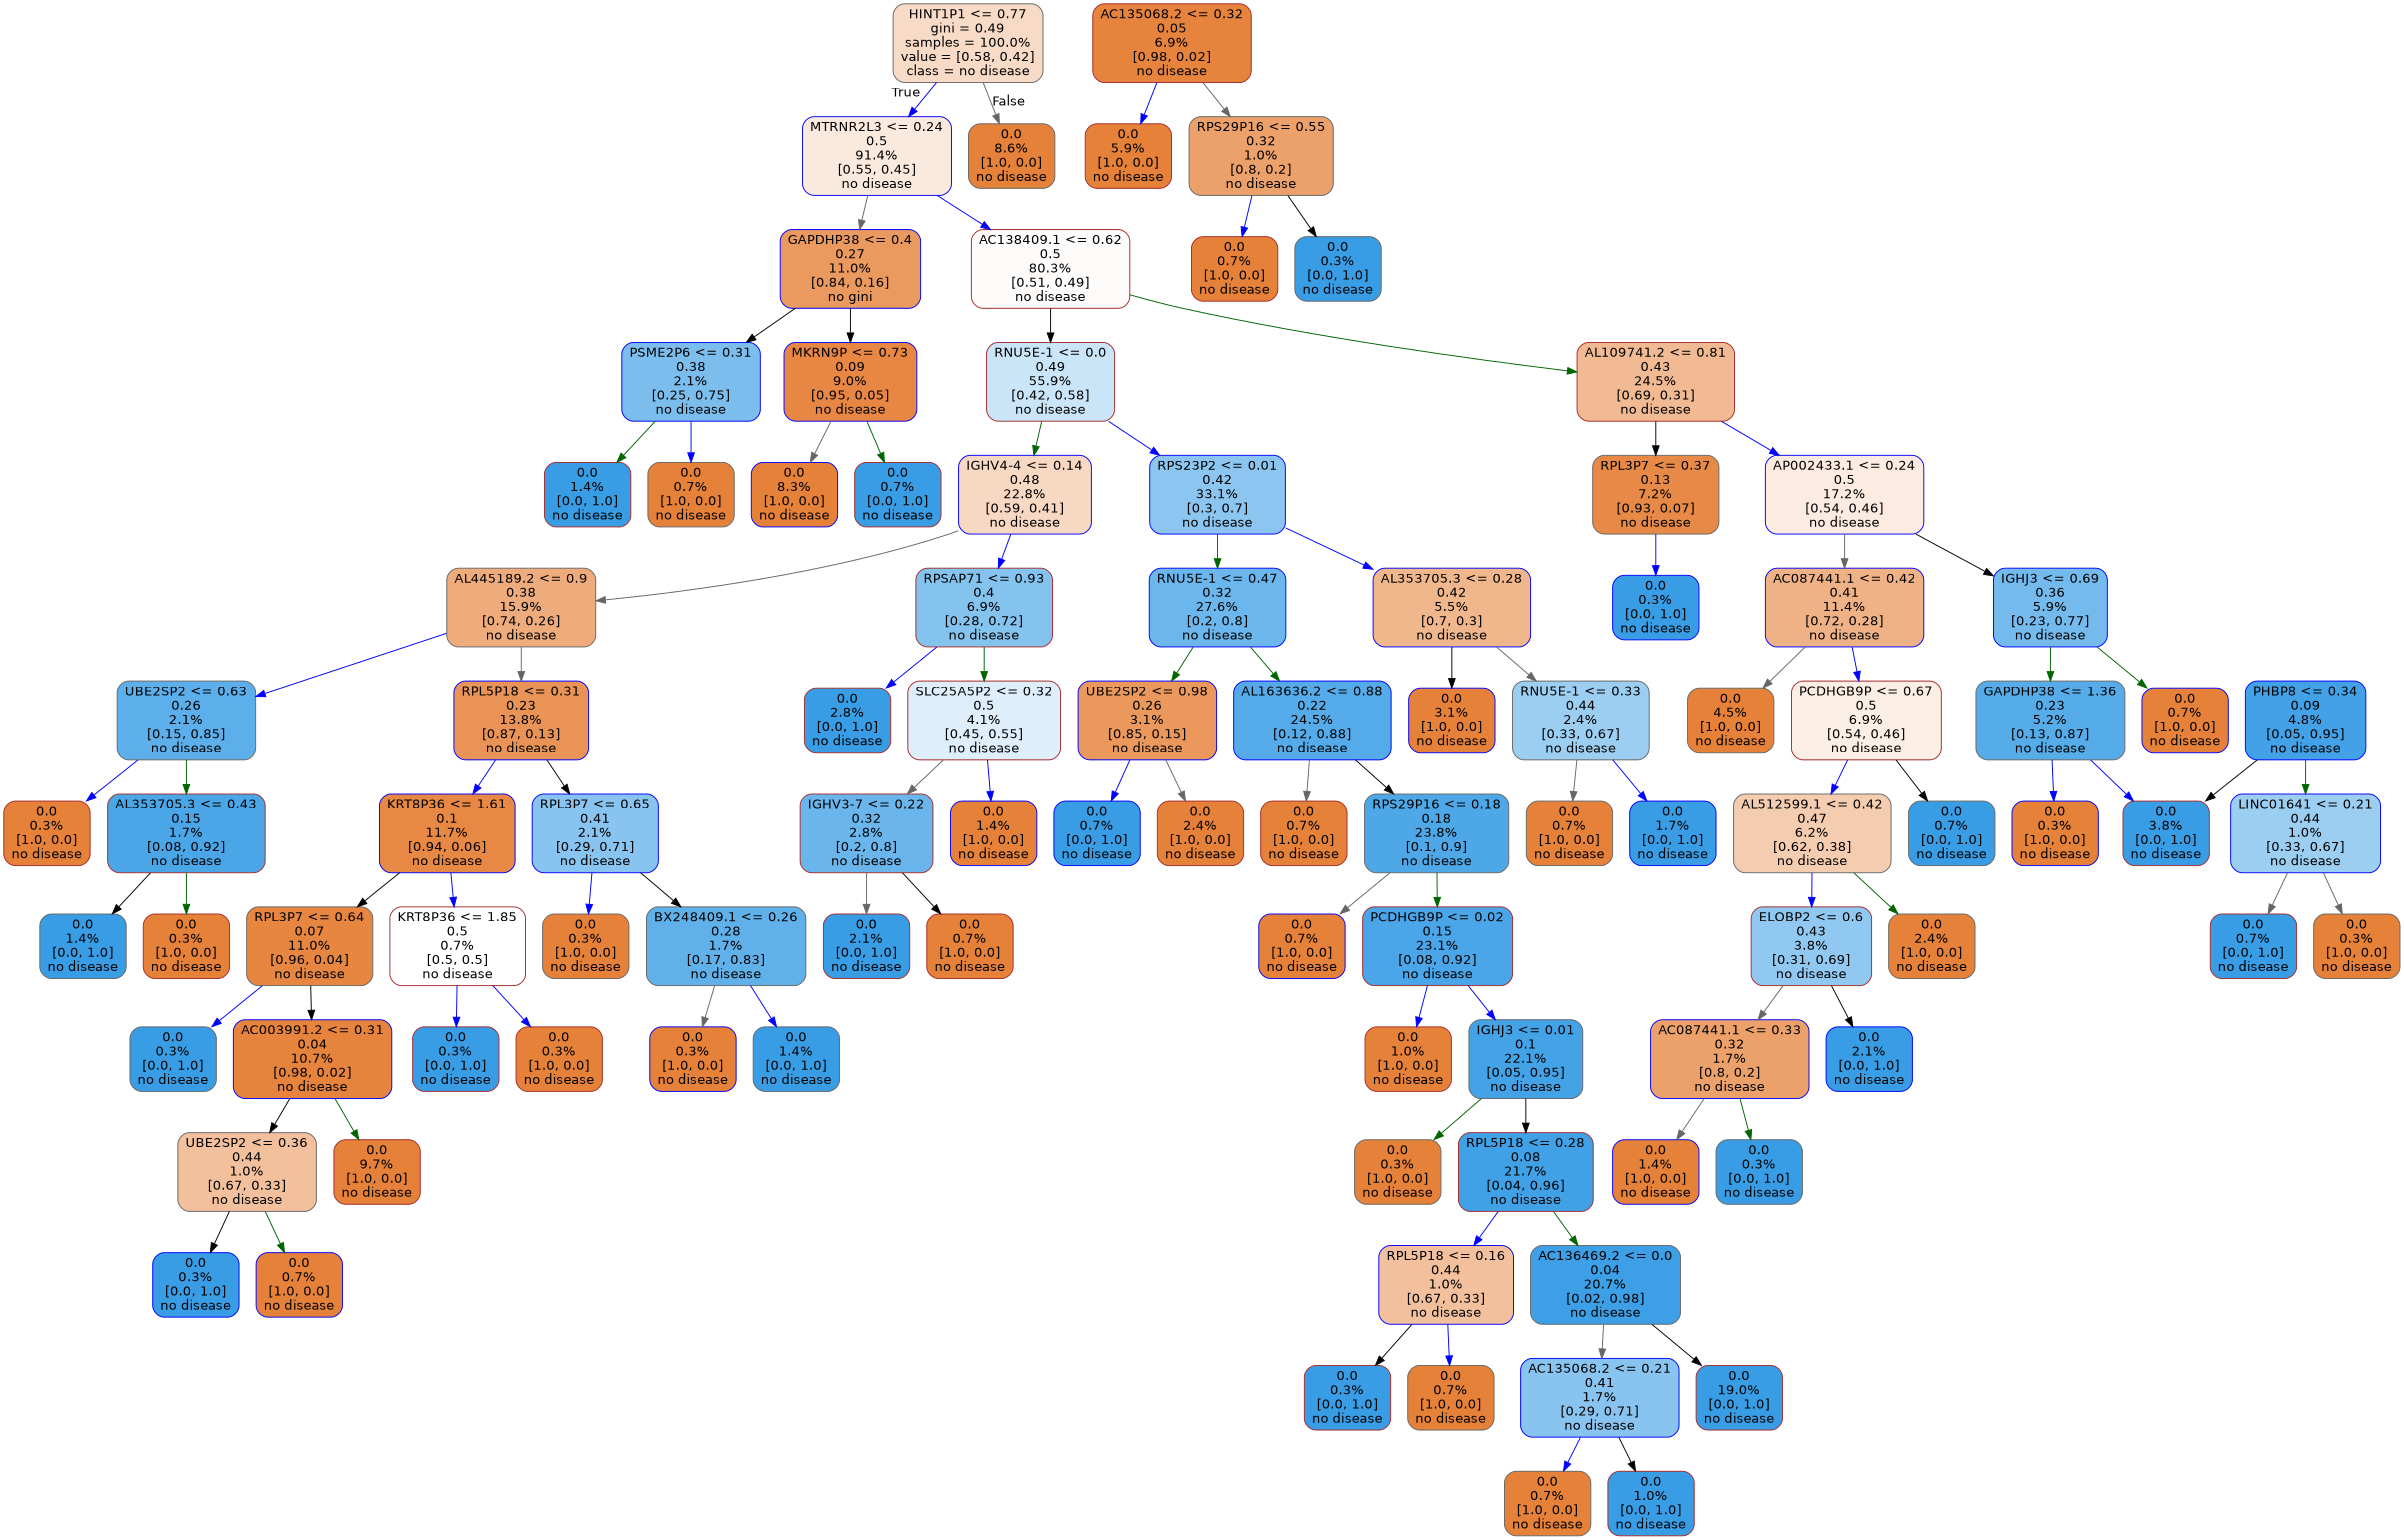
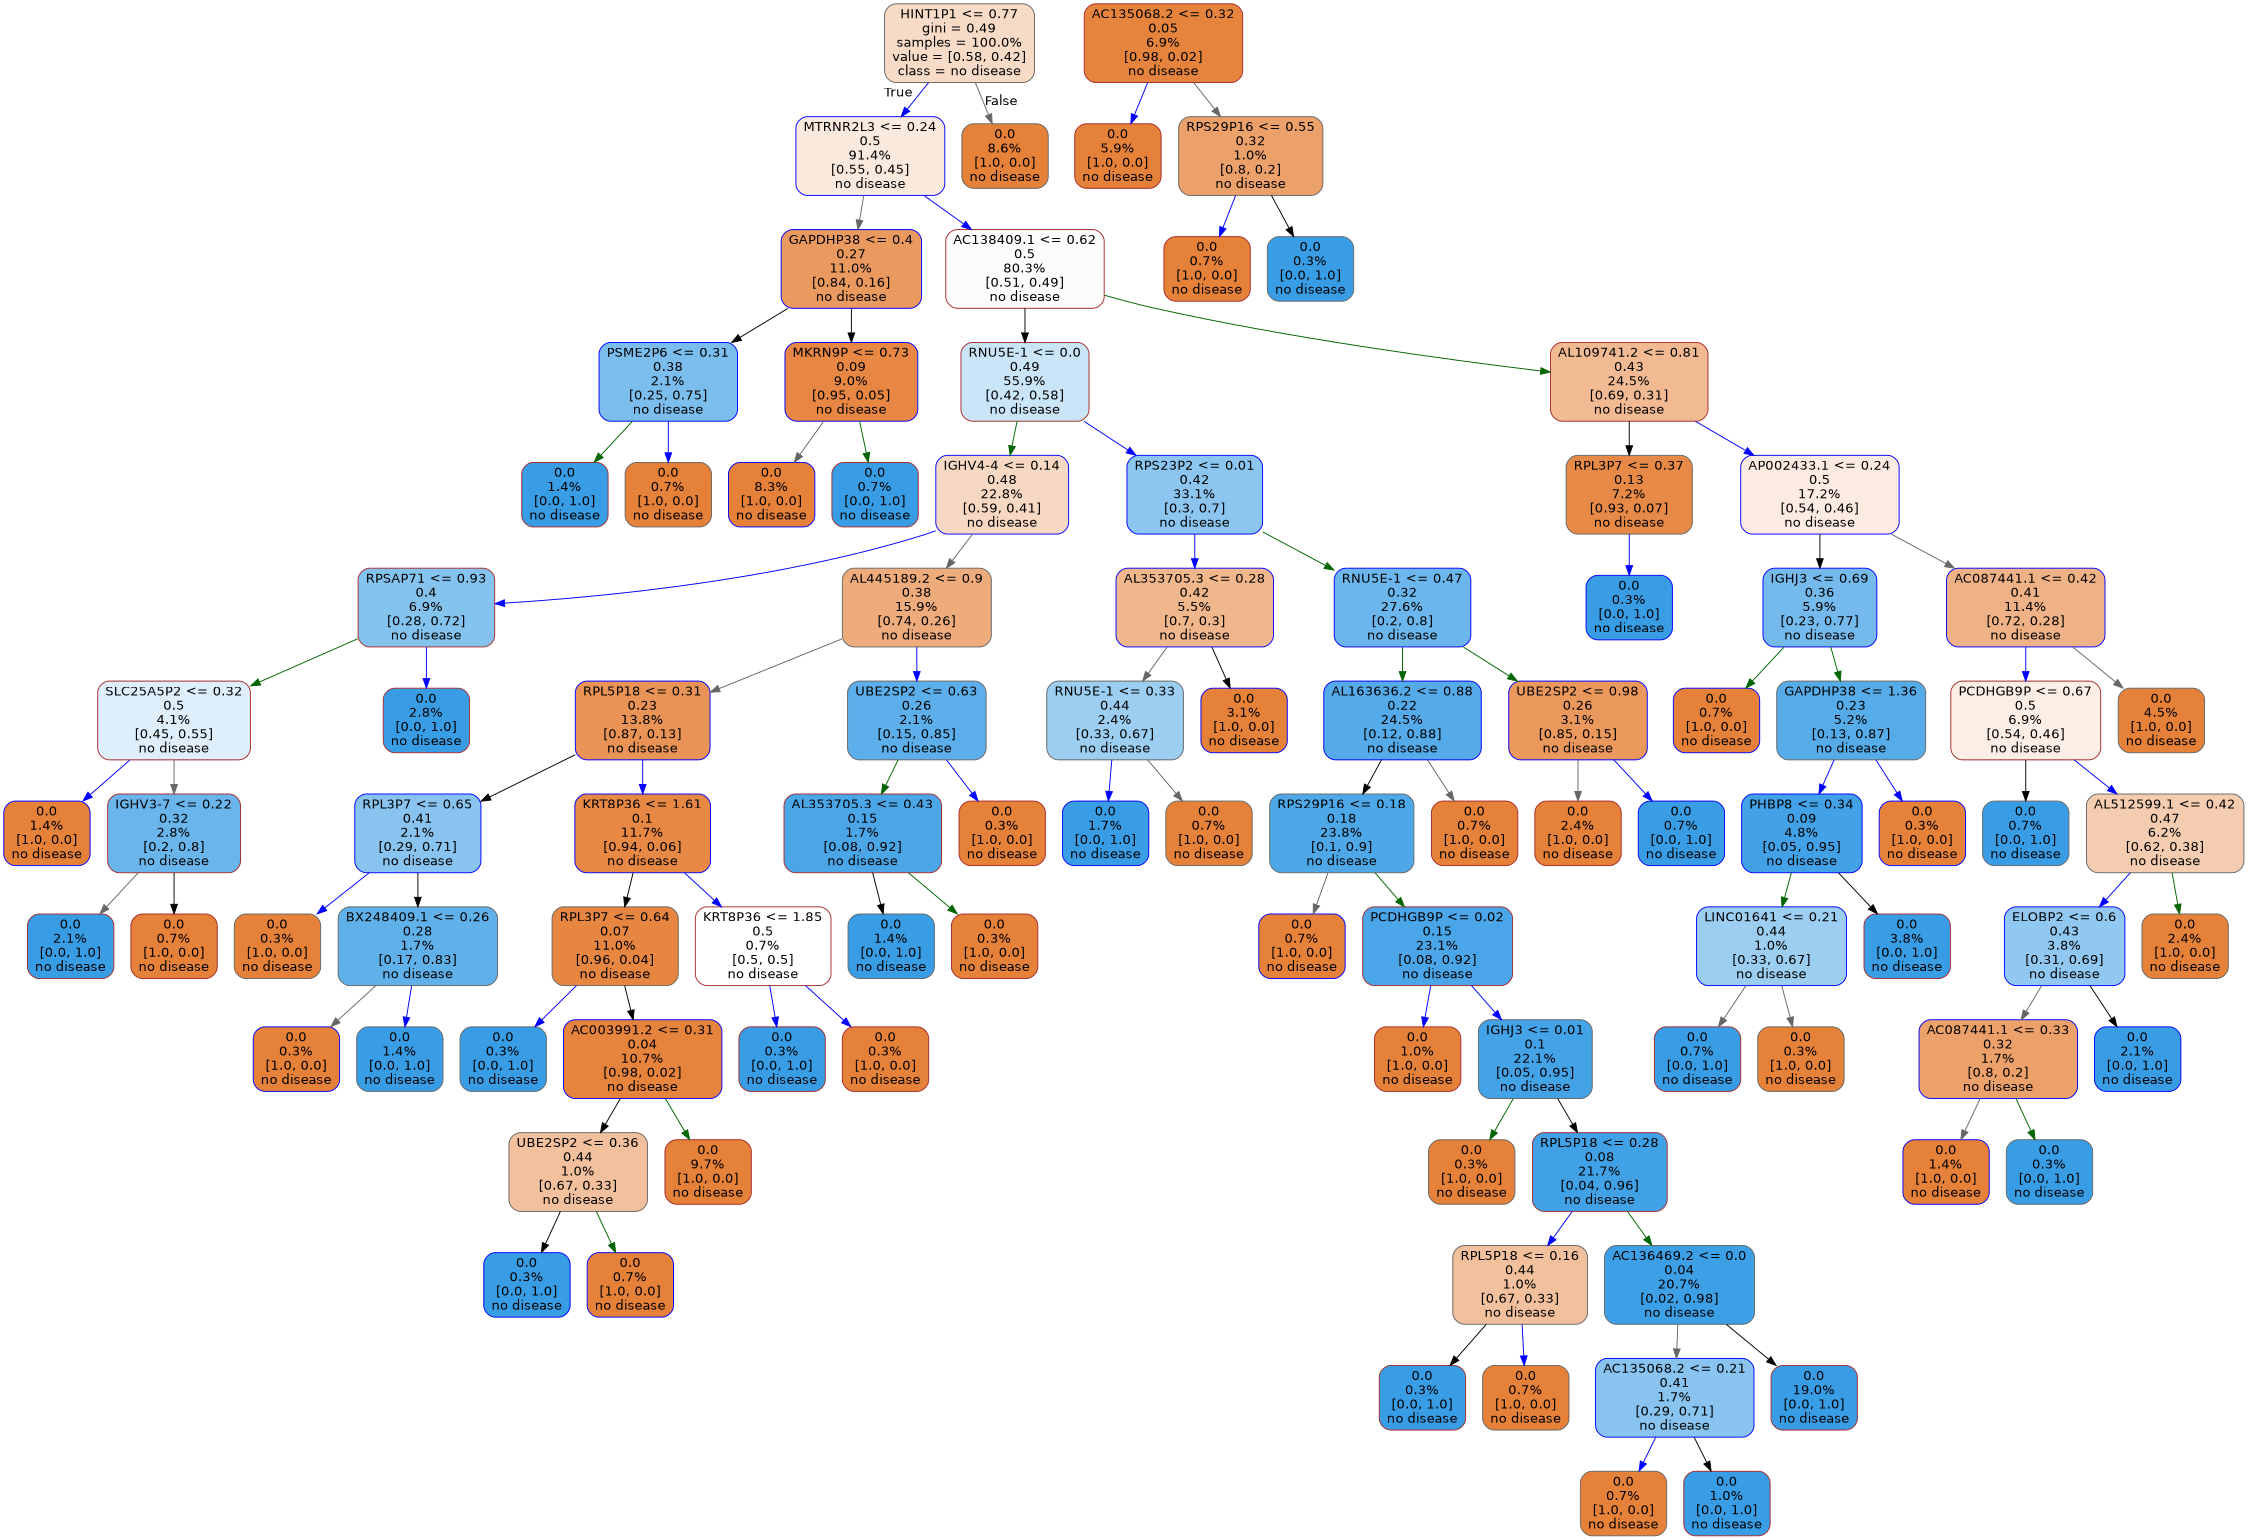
(850, 269) -> (851, 269)
(2108, 777) -> (1828, 773)
(1811, 946) -> (2065, 946)
(1446, 1285) -> (1520, 1285)
